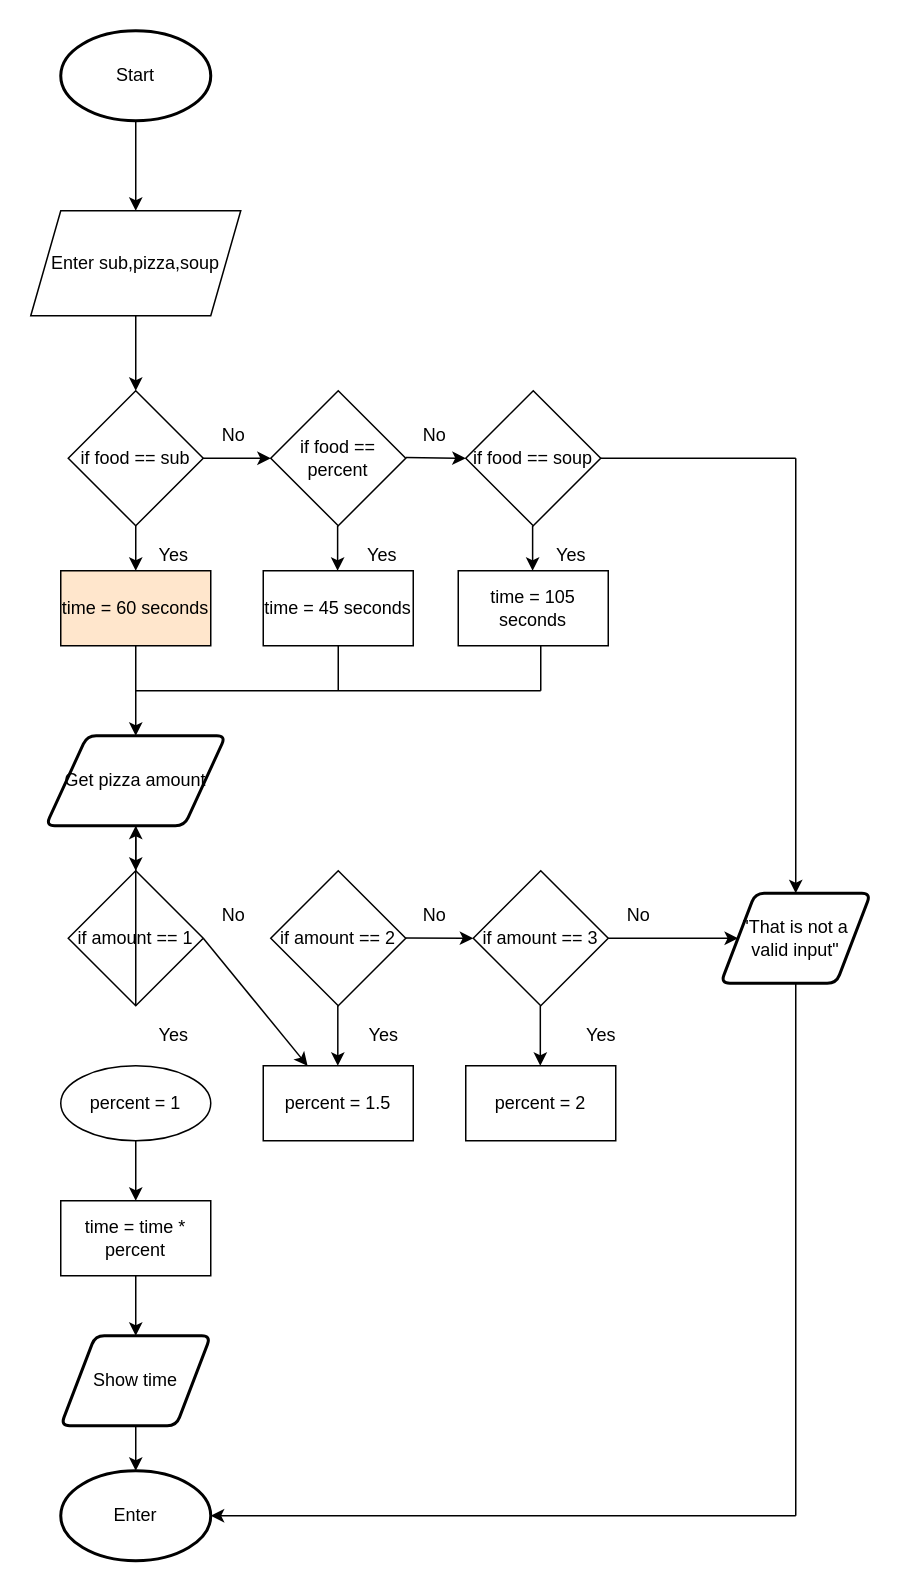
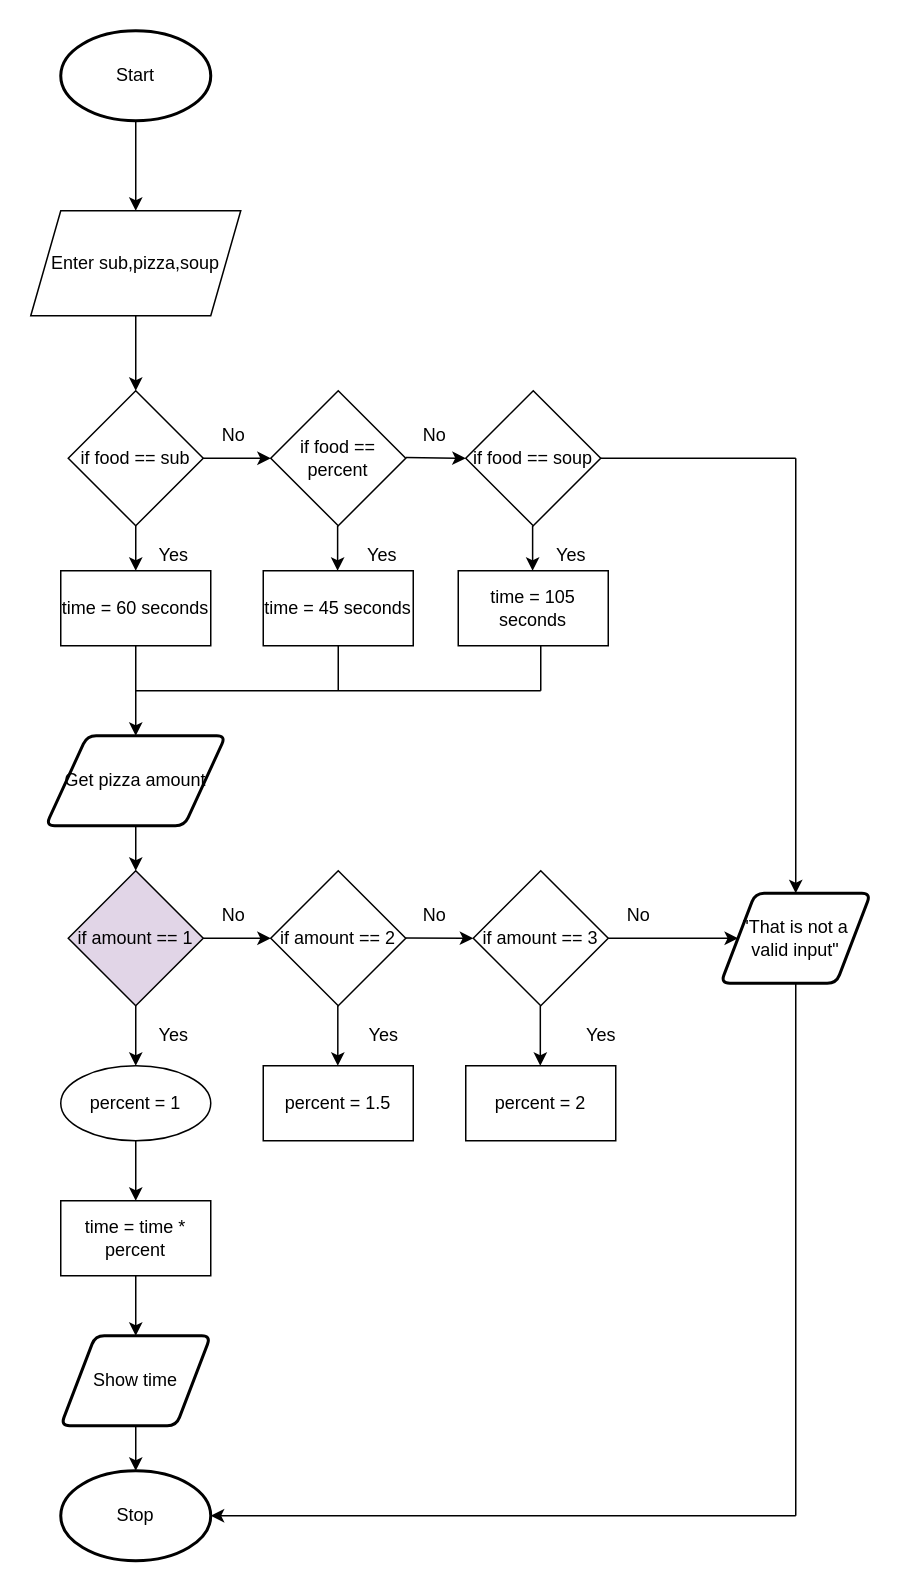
(136, 608) -> (136, 608)
(136, 938) -> (136, 938)
(136, 939) -> (136, 1031)
(252, 998) -> (232, 938)
(136, 1516) -> (136, 1516)
